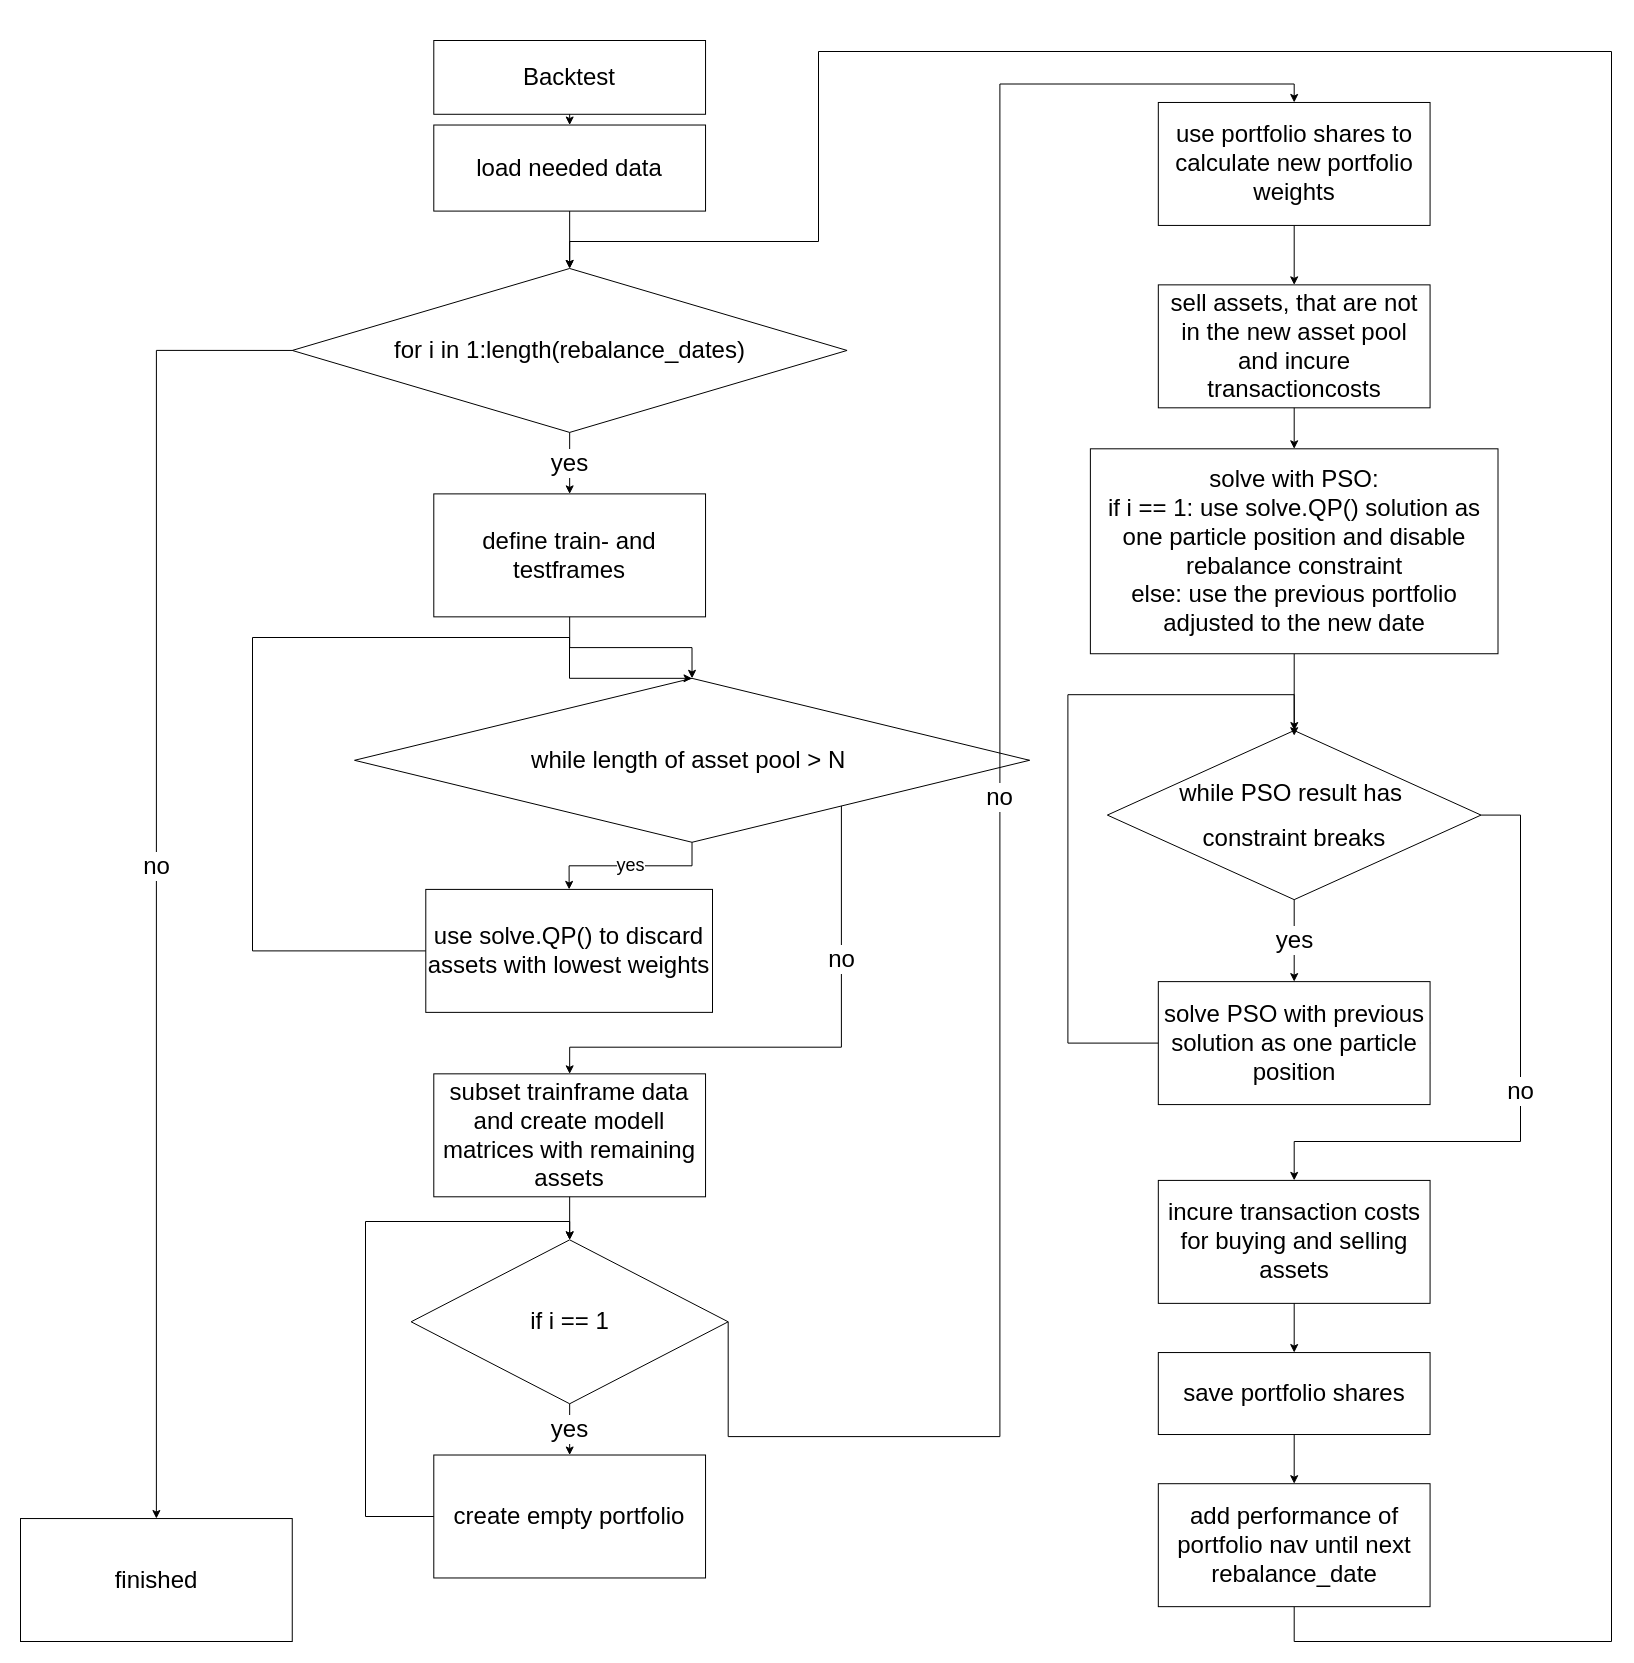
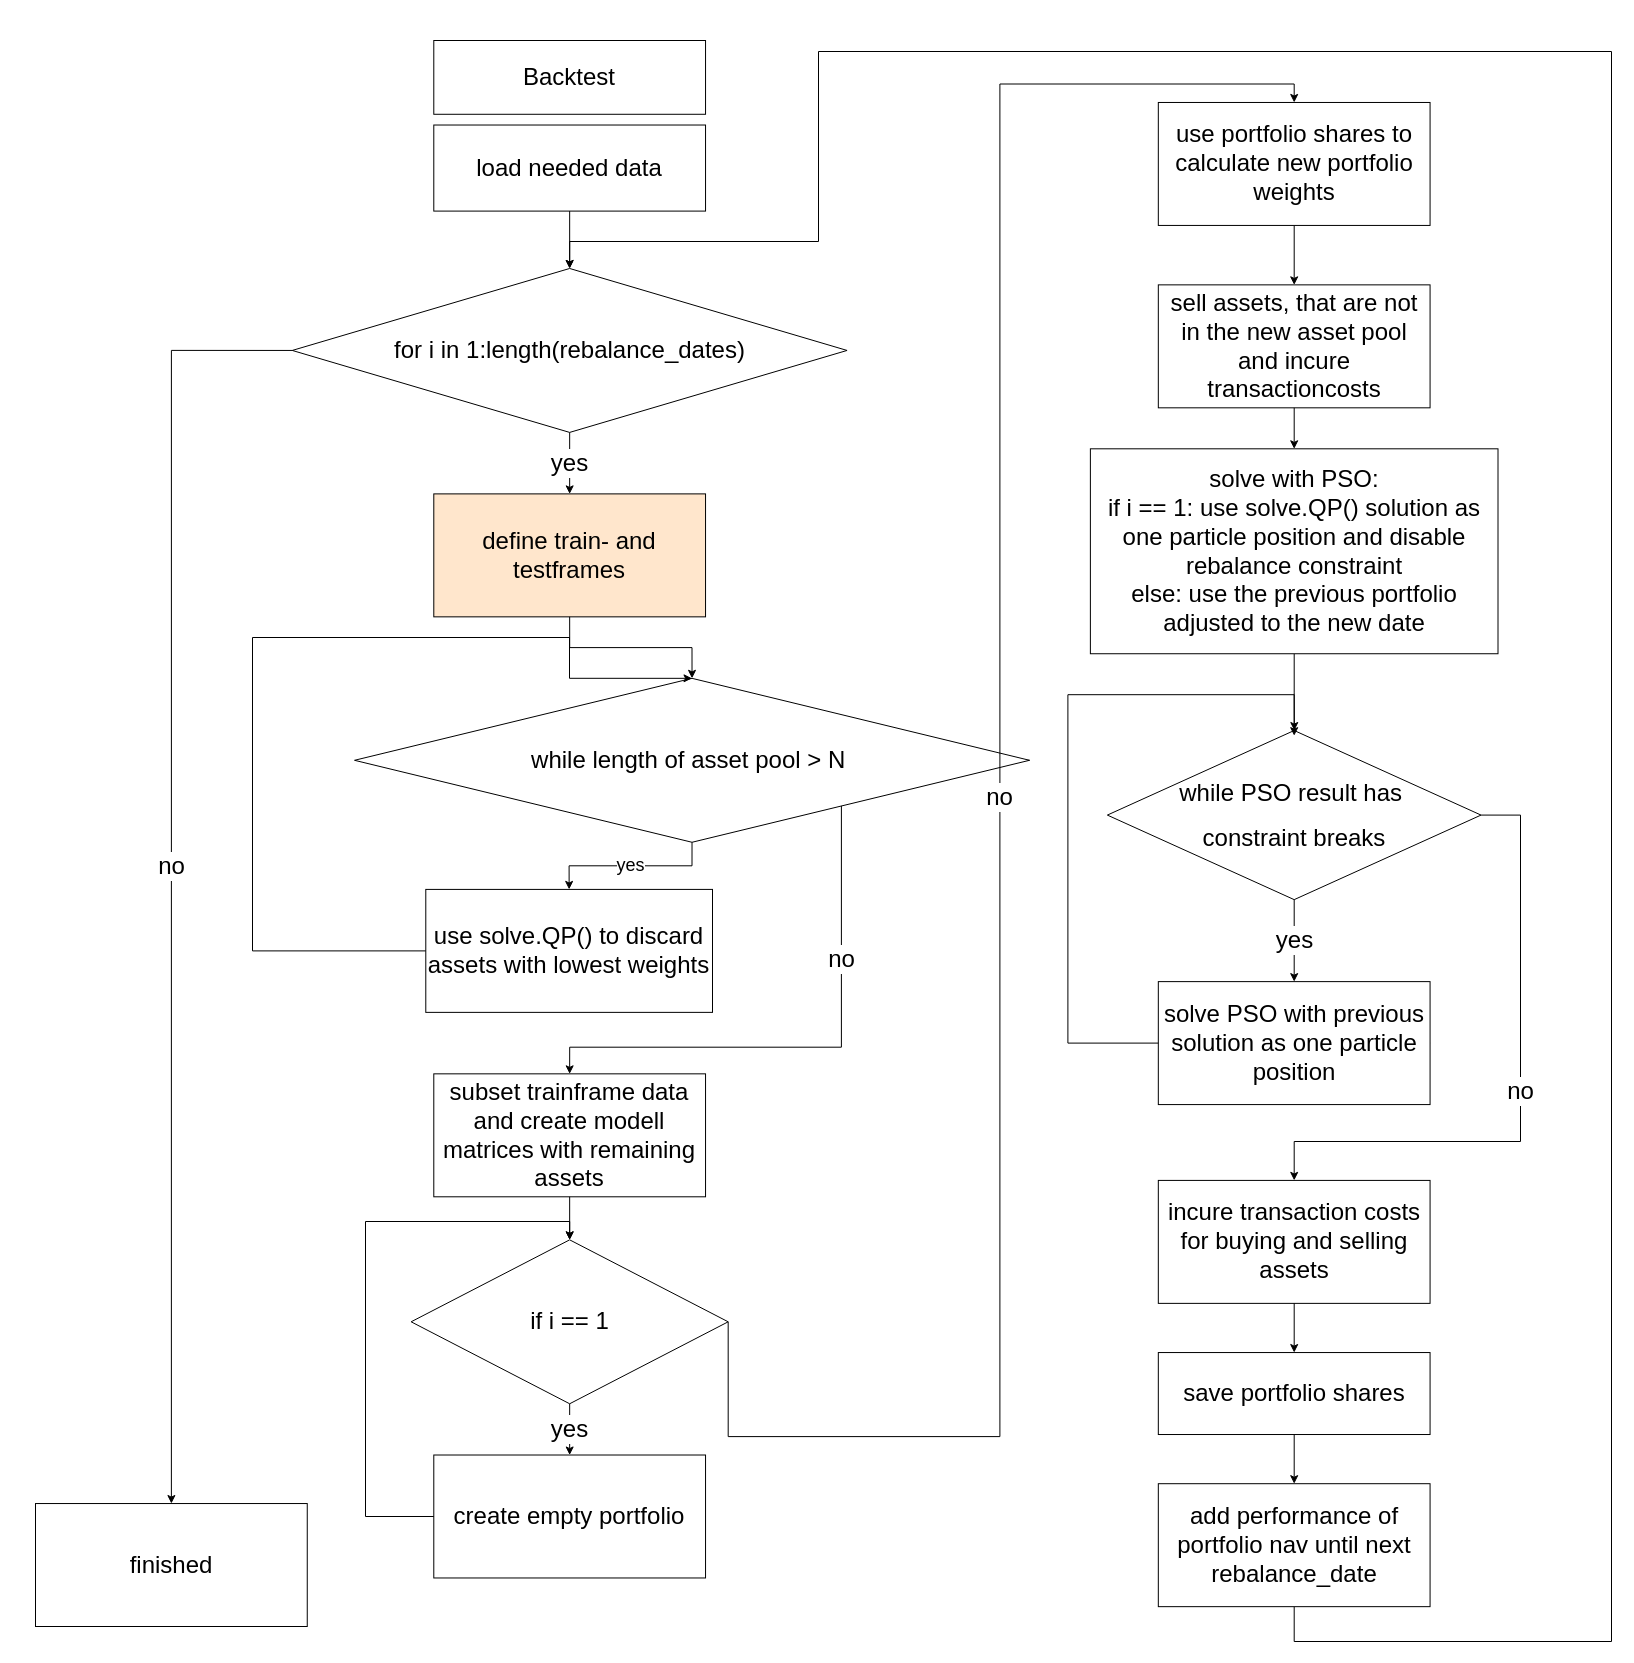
(570, 116) -> none
(570, 555) -> (570, 555)
(156, 1580) -> (171, 1565)
